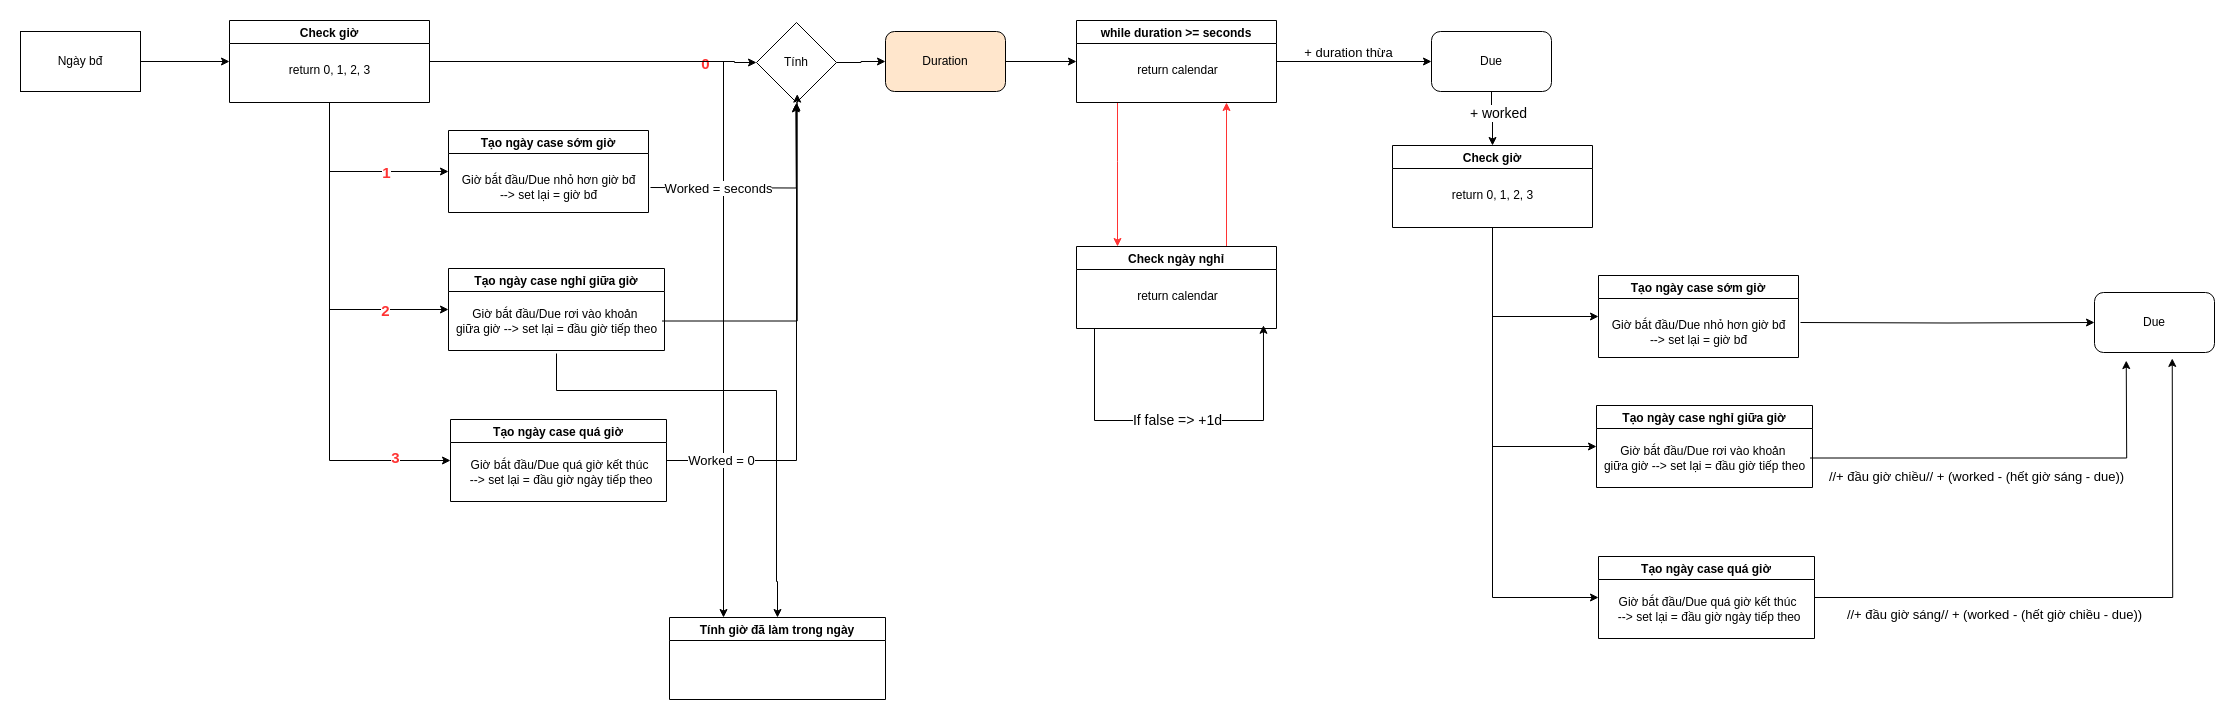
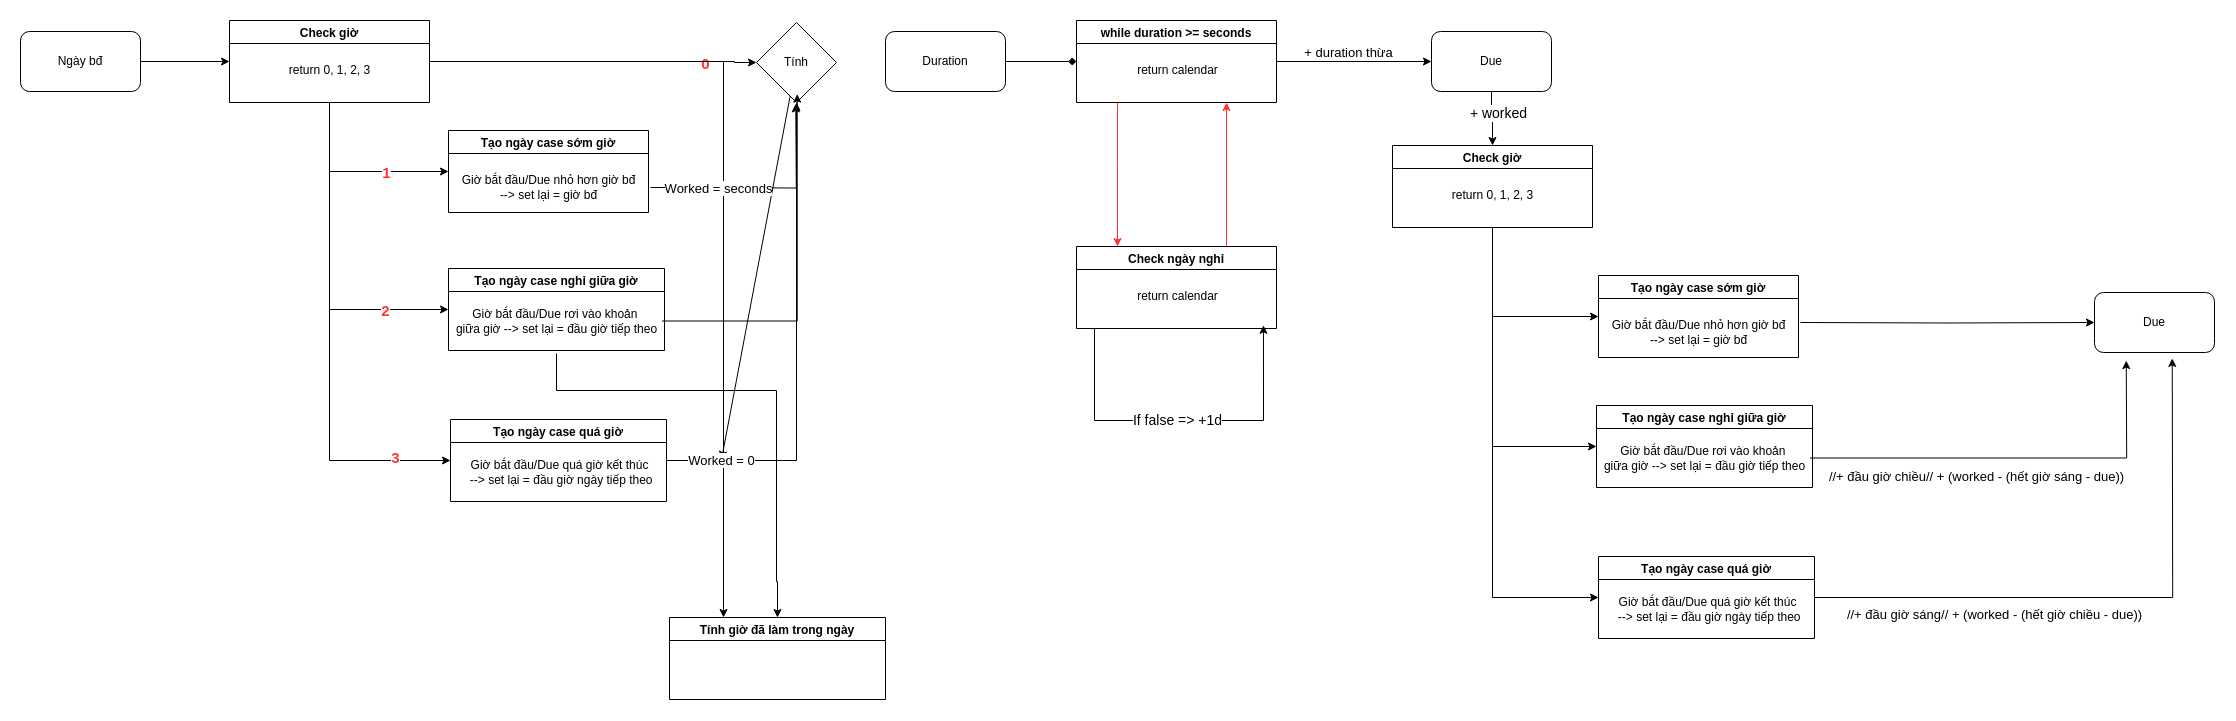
(81, 62) -> (81, 62)
(946, 62) -> (946, 62)
(1068, 62) -> (1067, 62)
(858, 63) -> (757, 269)
